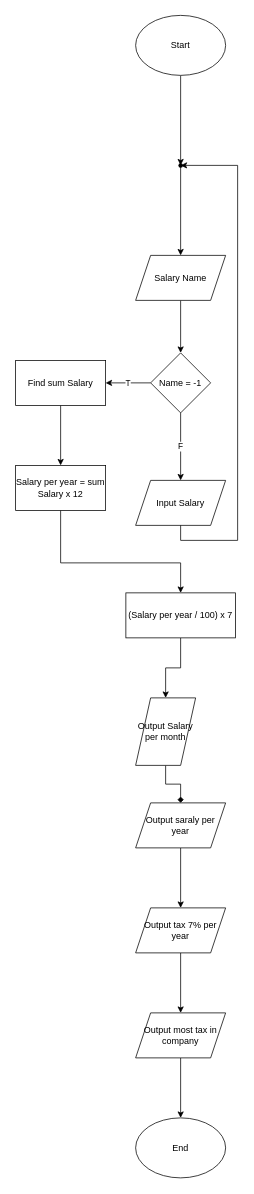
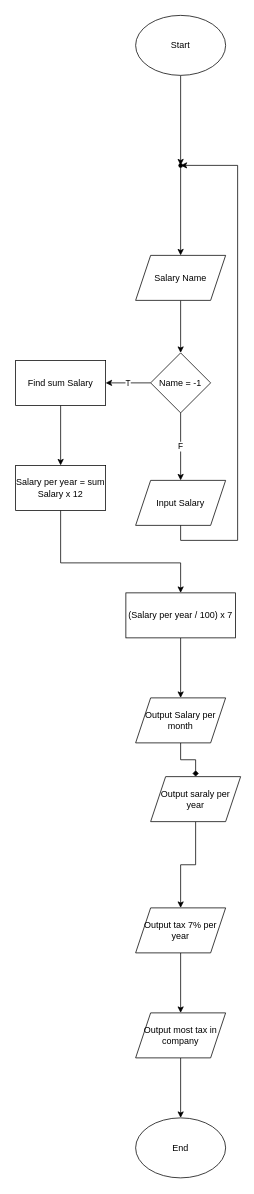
(165, 732) -> (180, 720)
(180, 825) -> (195, 799)
